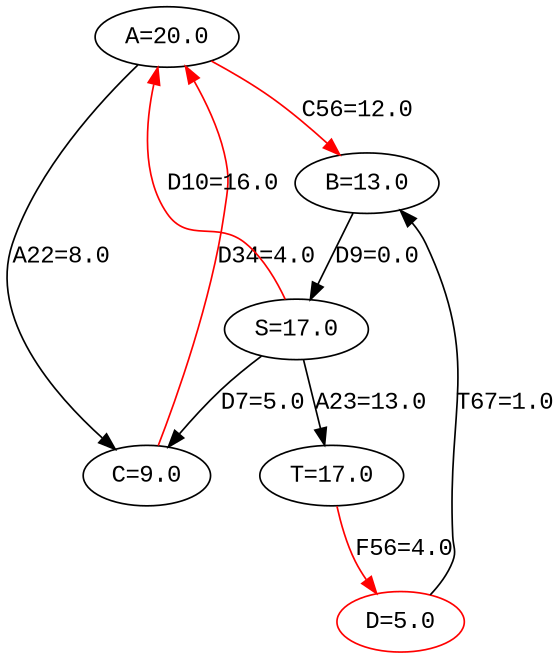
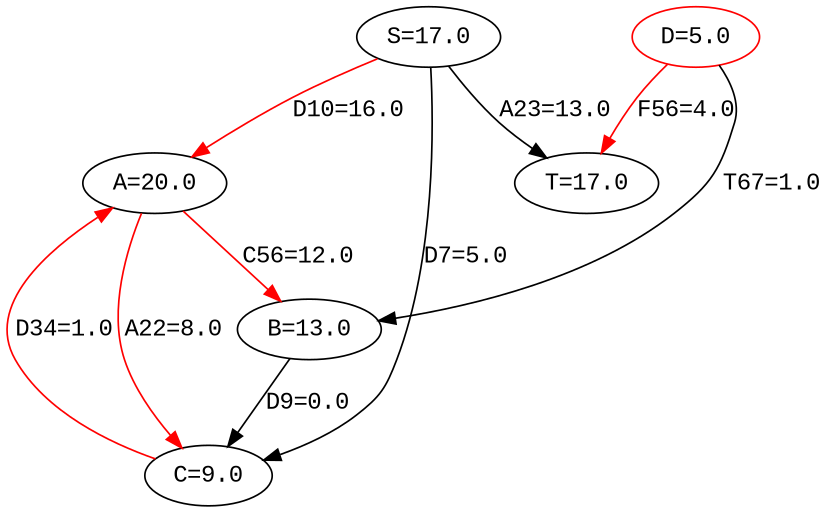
(12, 246) -> (119, 330)
(335, 249) -> (264, 396)
(266, 256) -> (64, 329)
(348, 544) -> (636, 99)
